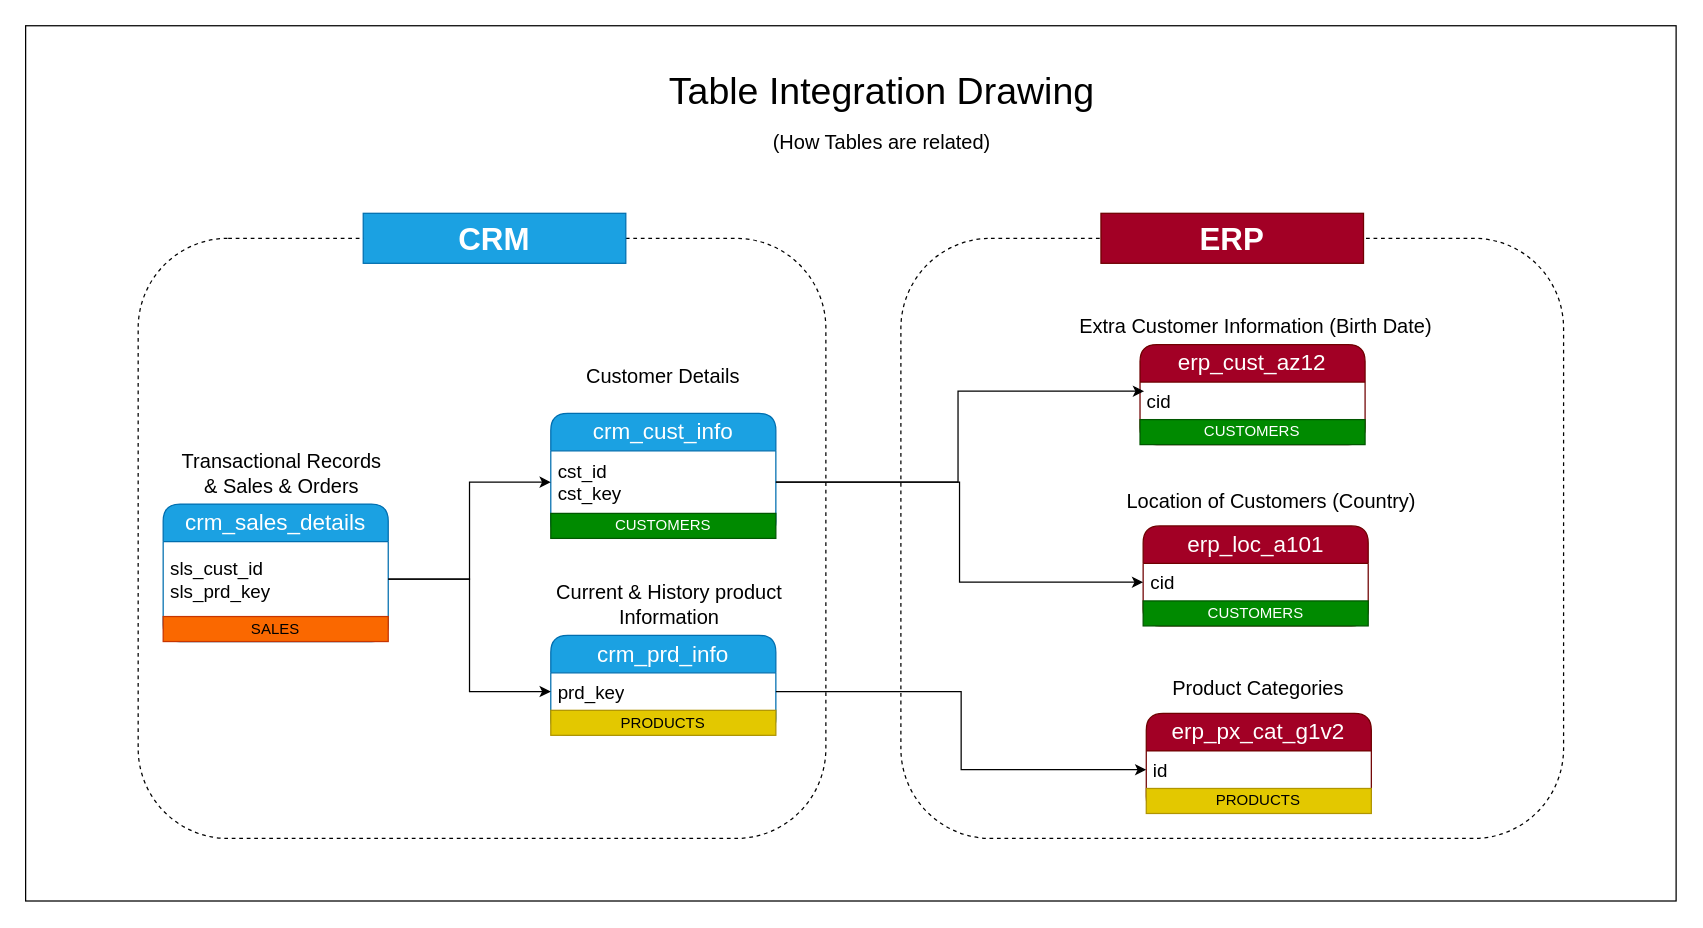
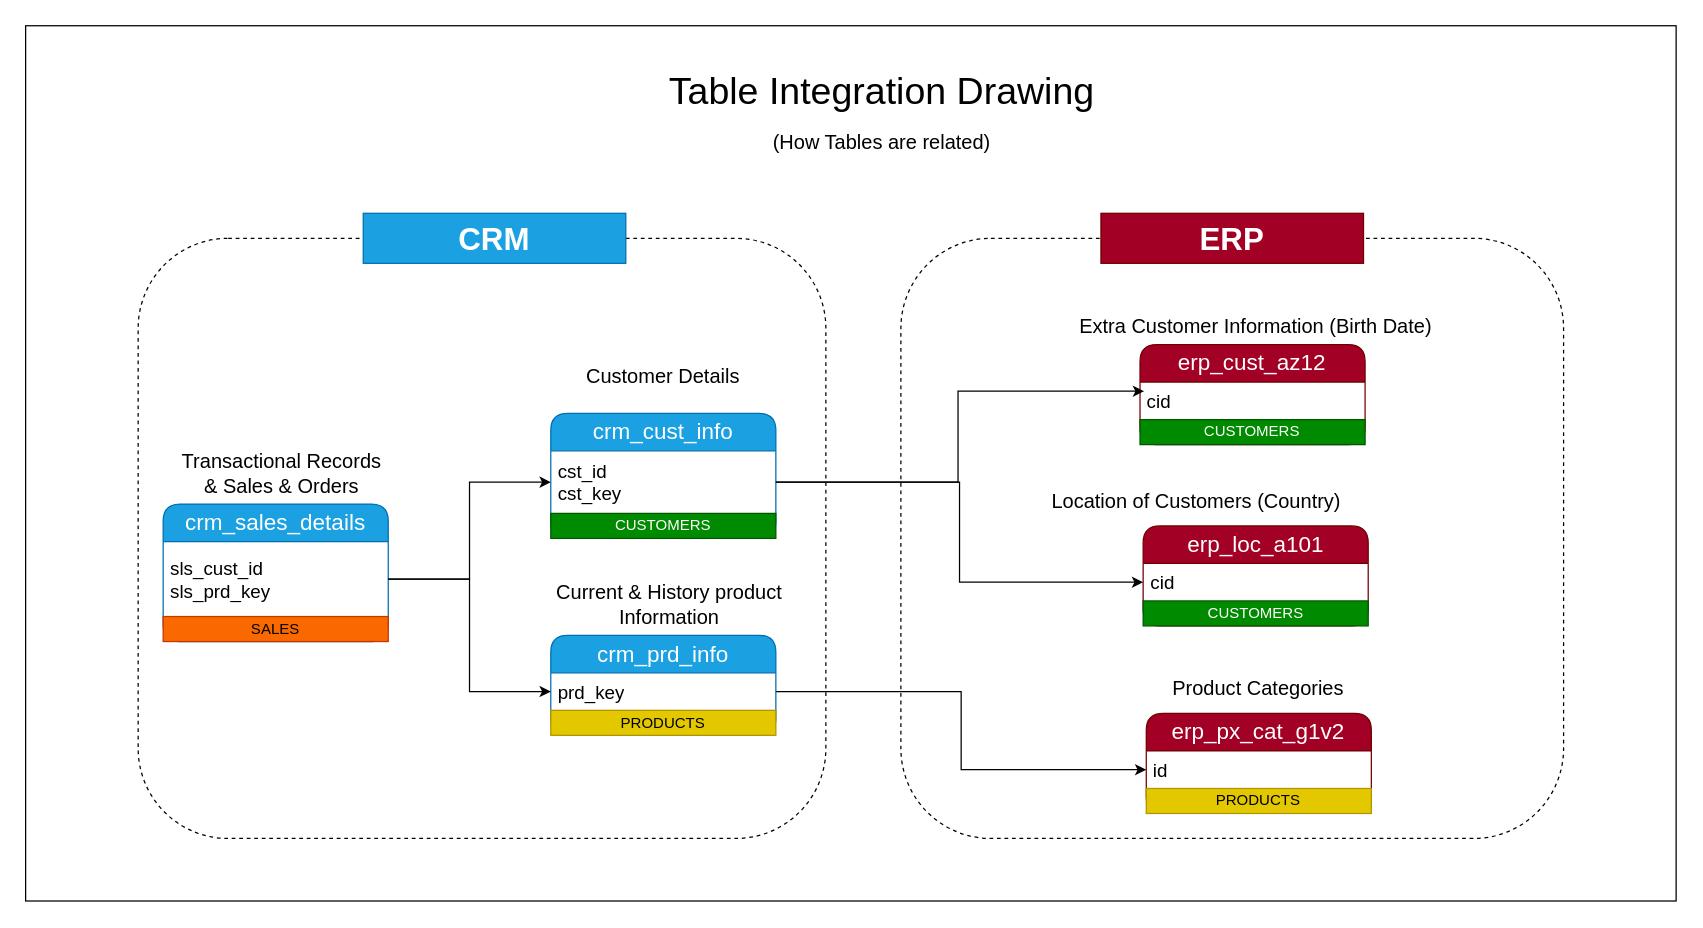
(1271, 501) -> (1196, 501)
